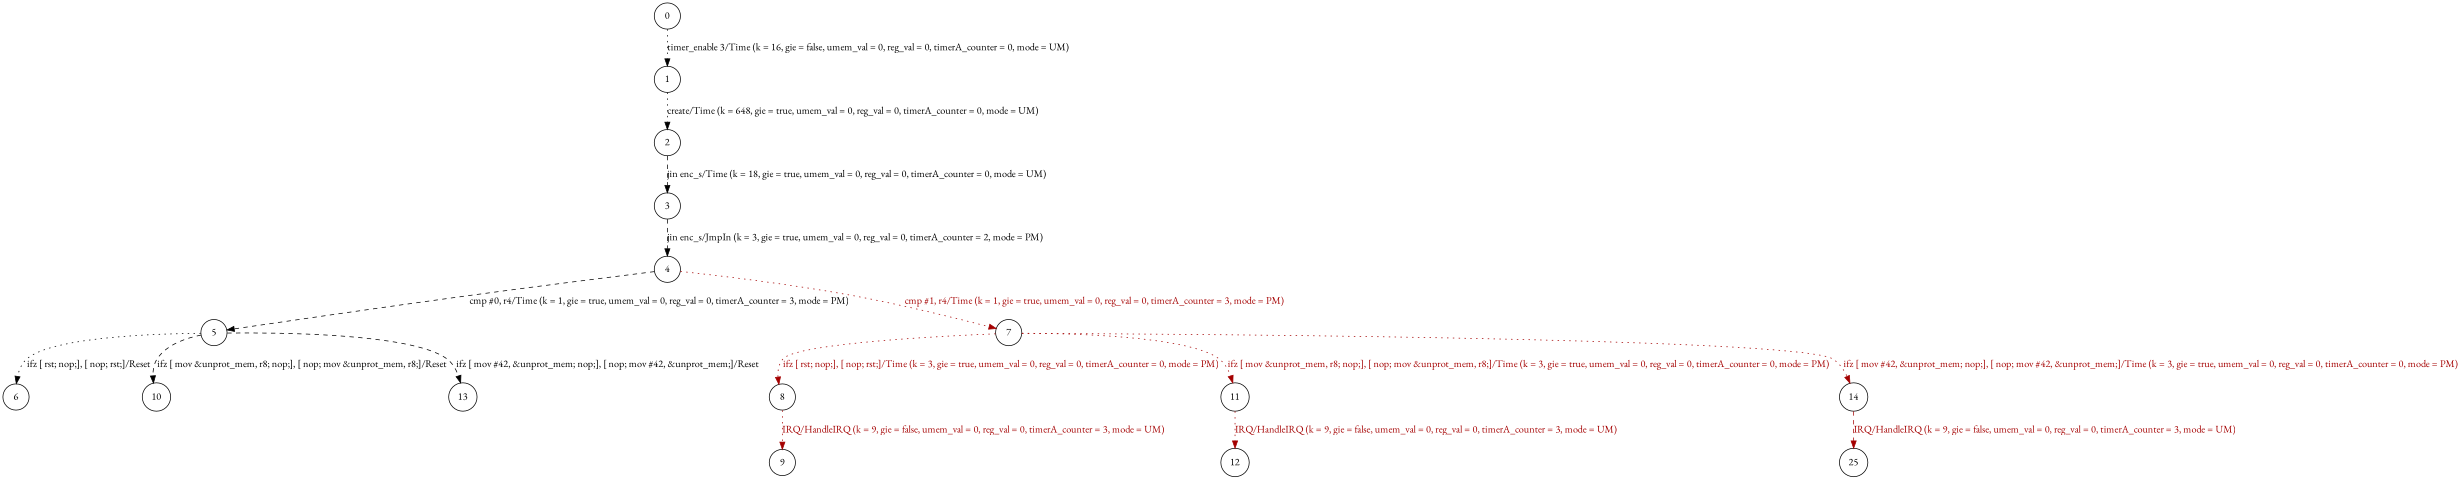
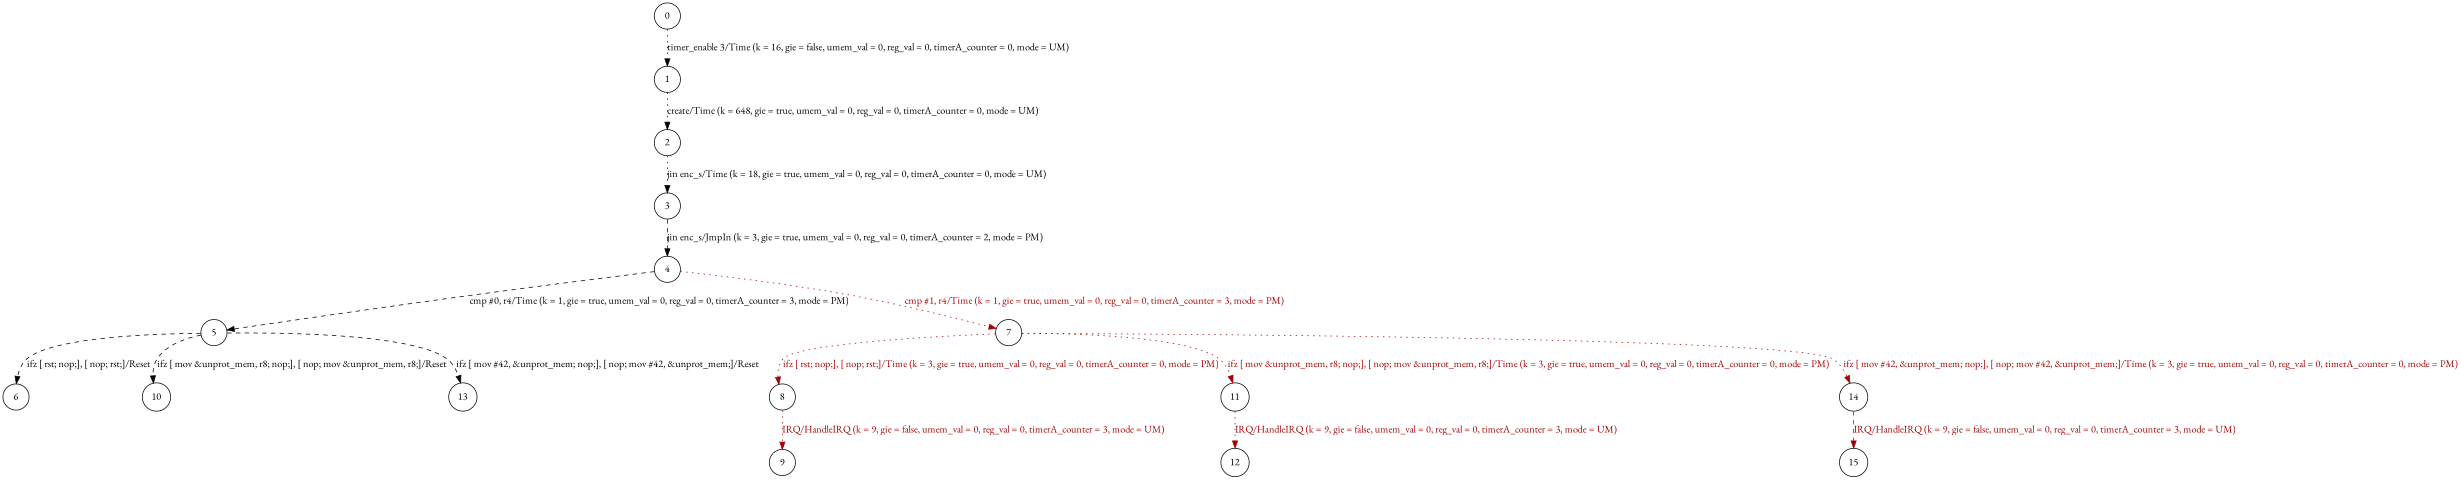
(667, 171) -> (667, 171)
(102, 339) -> (102, 339)
(1854, 462) -> (1854, 462)
